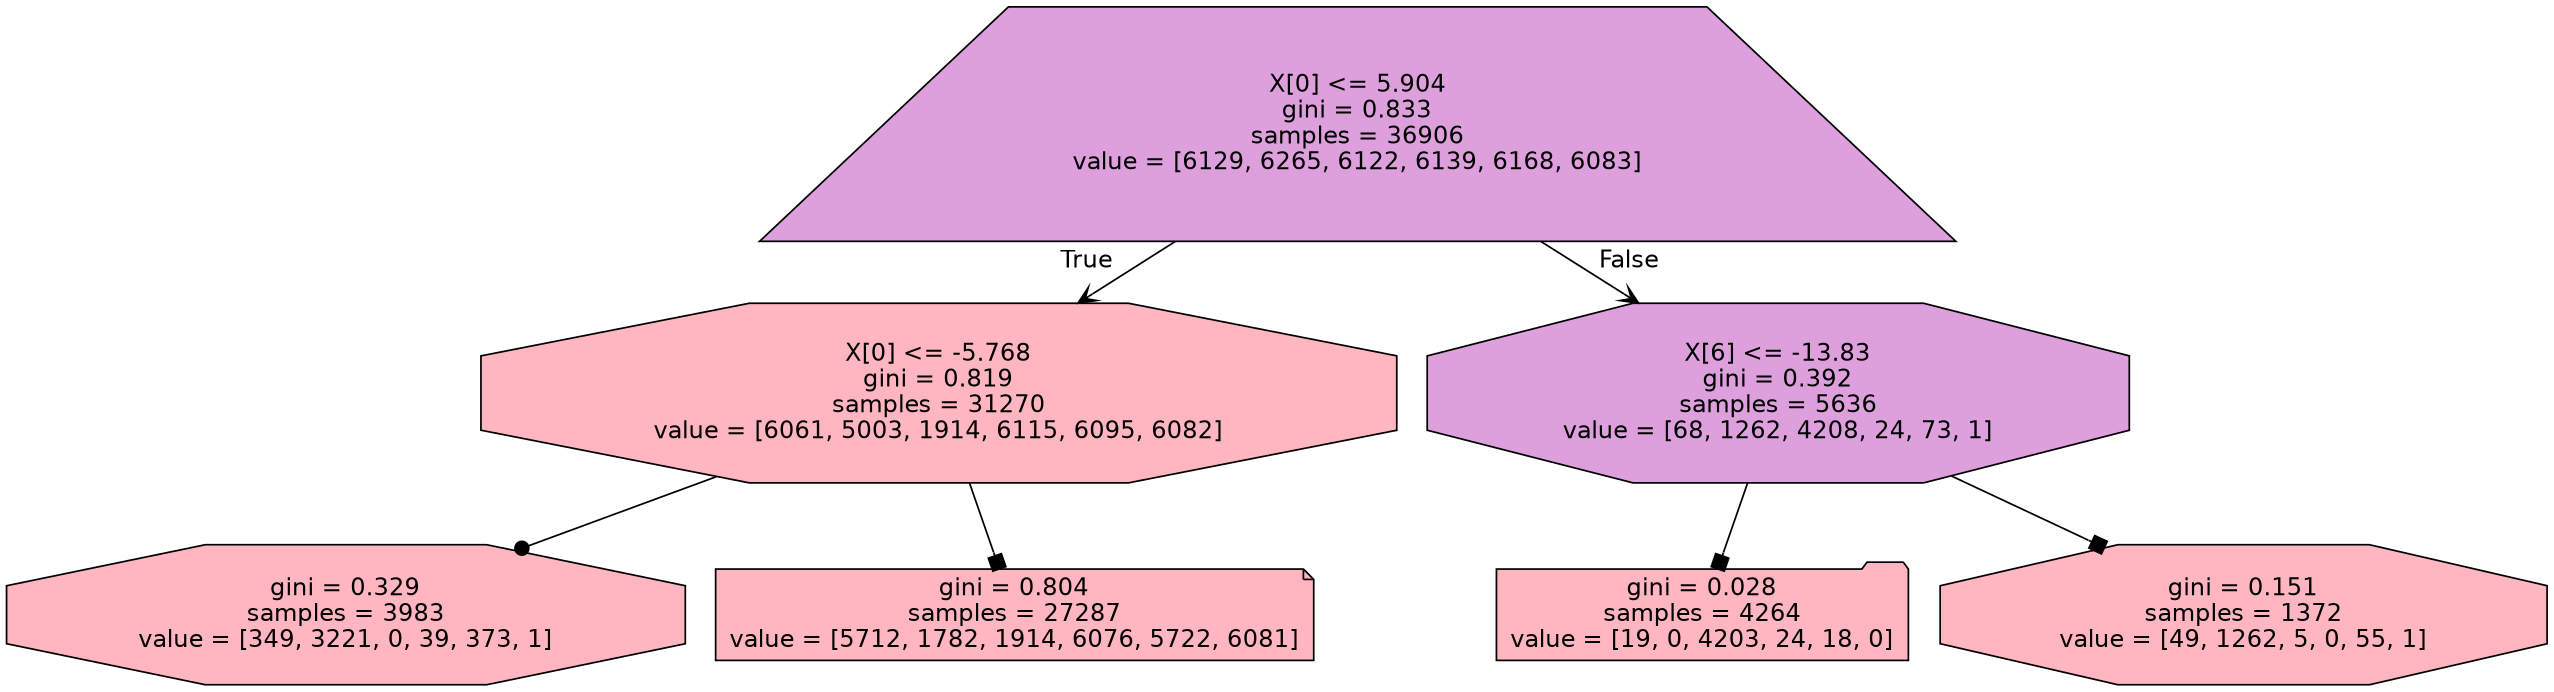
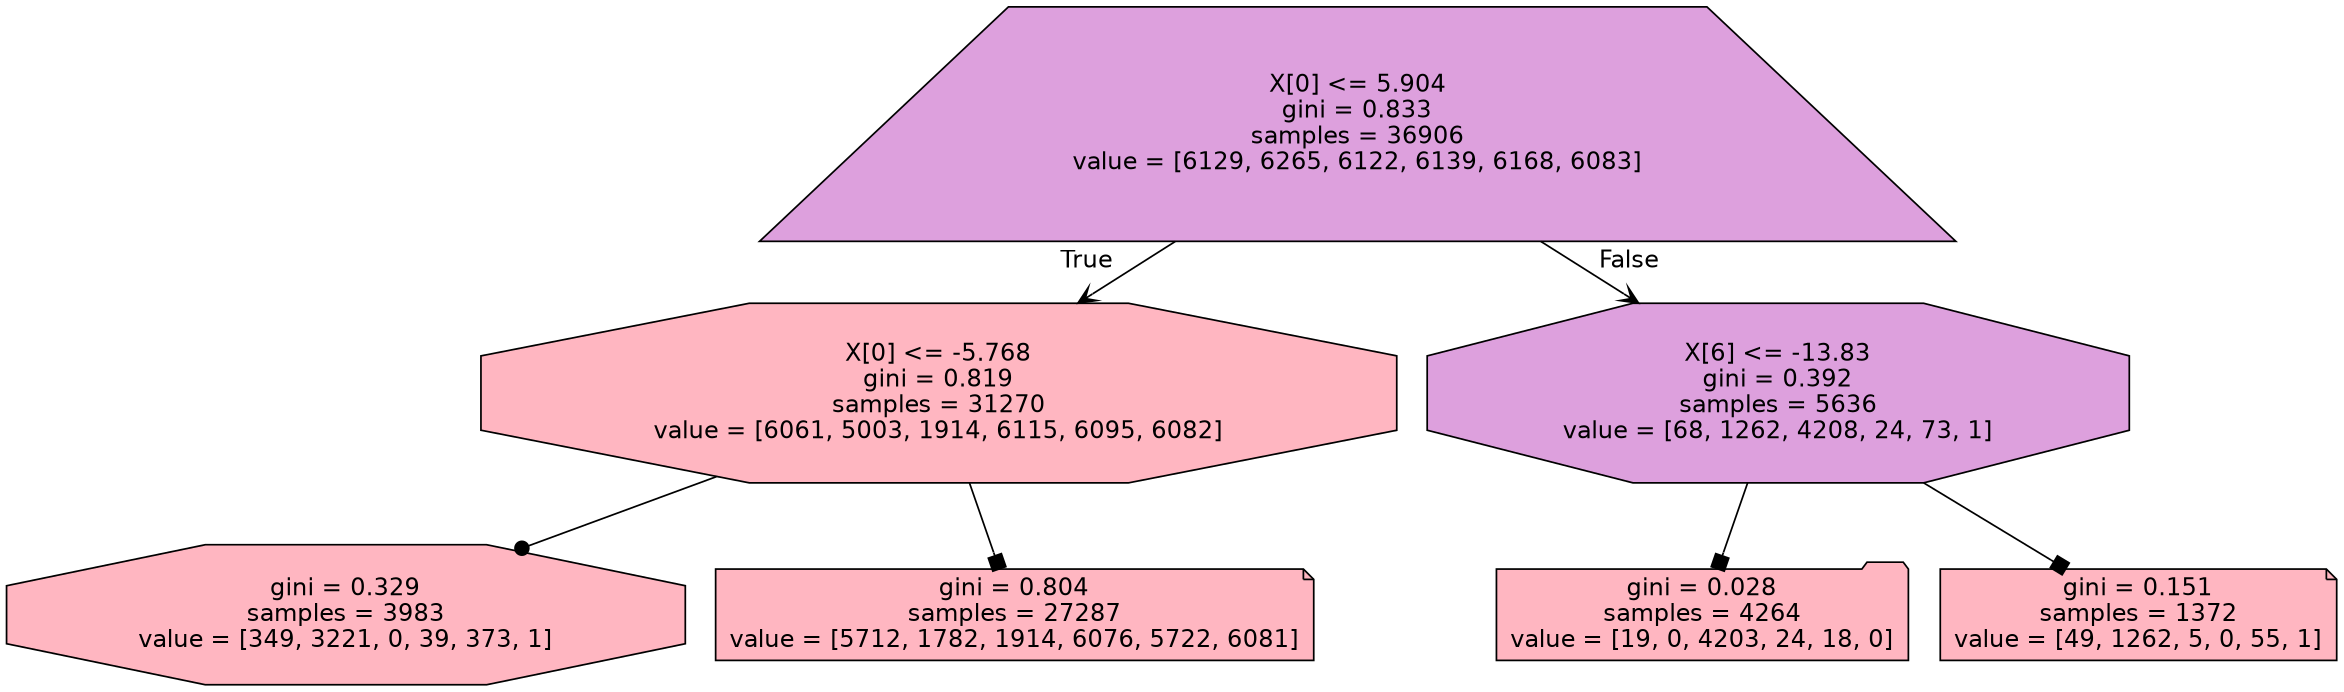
(2244, 615) -> (2138, 615)
